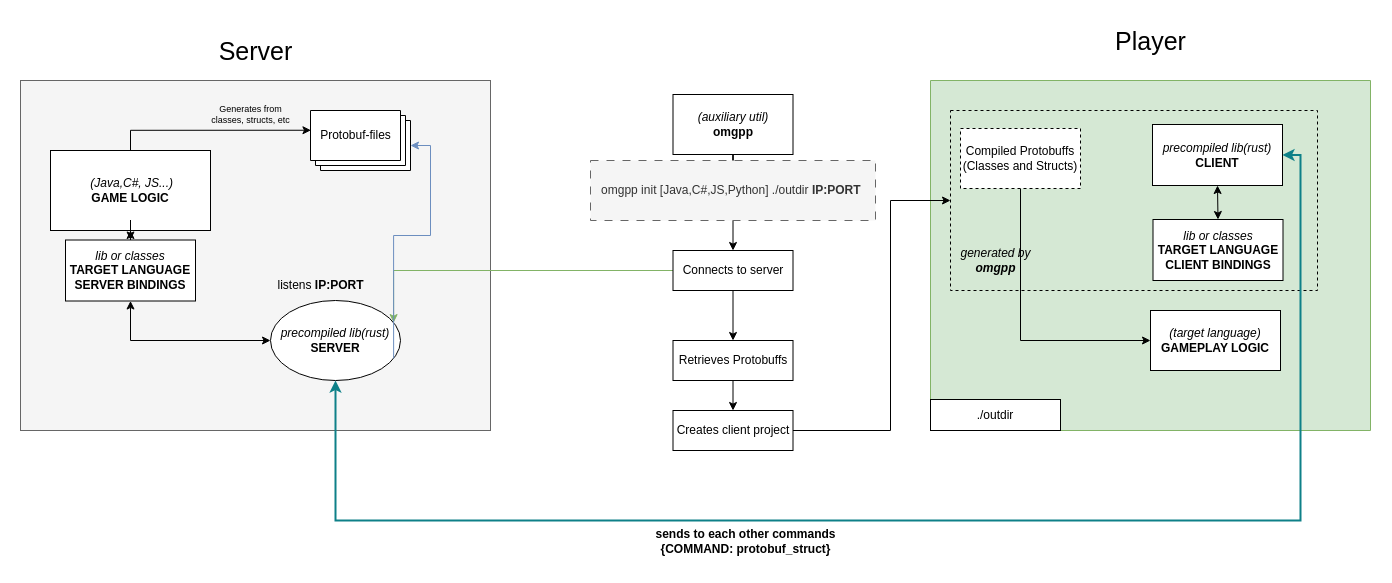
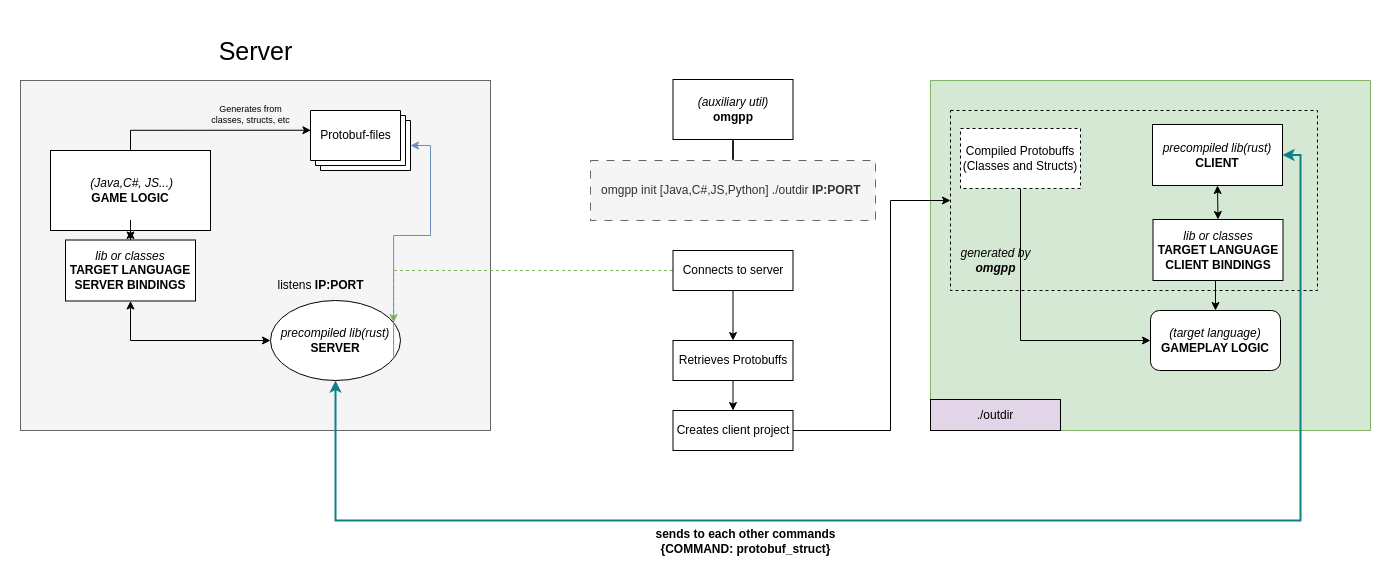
(1151, 41) -> none
(733, 125) -> (733, 110)
(733, 232) -> none
(533, 271) -> (533, 271)
none -> (1216, 292)
(1216, 341) -> (1216, 341)
(996, 415) -> (996, 415)
